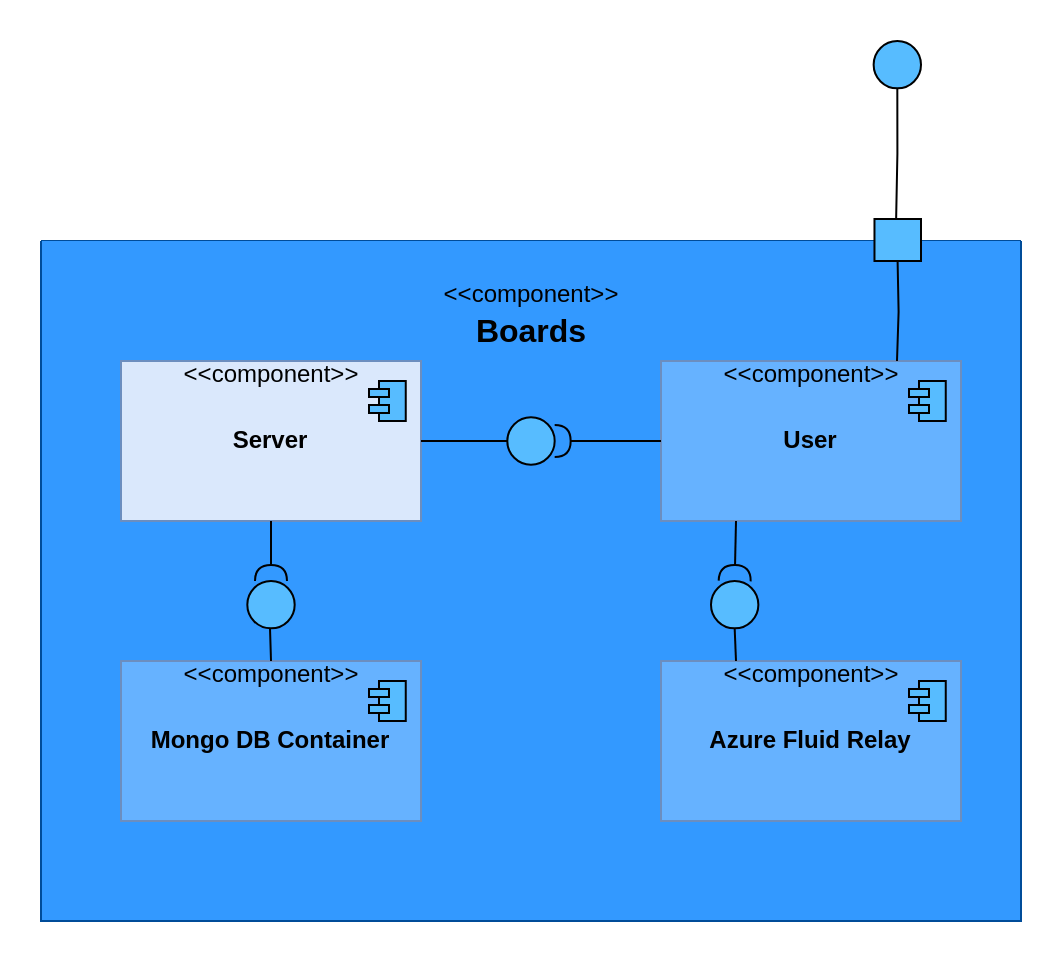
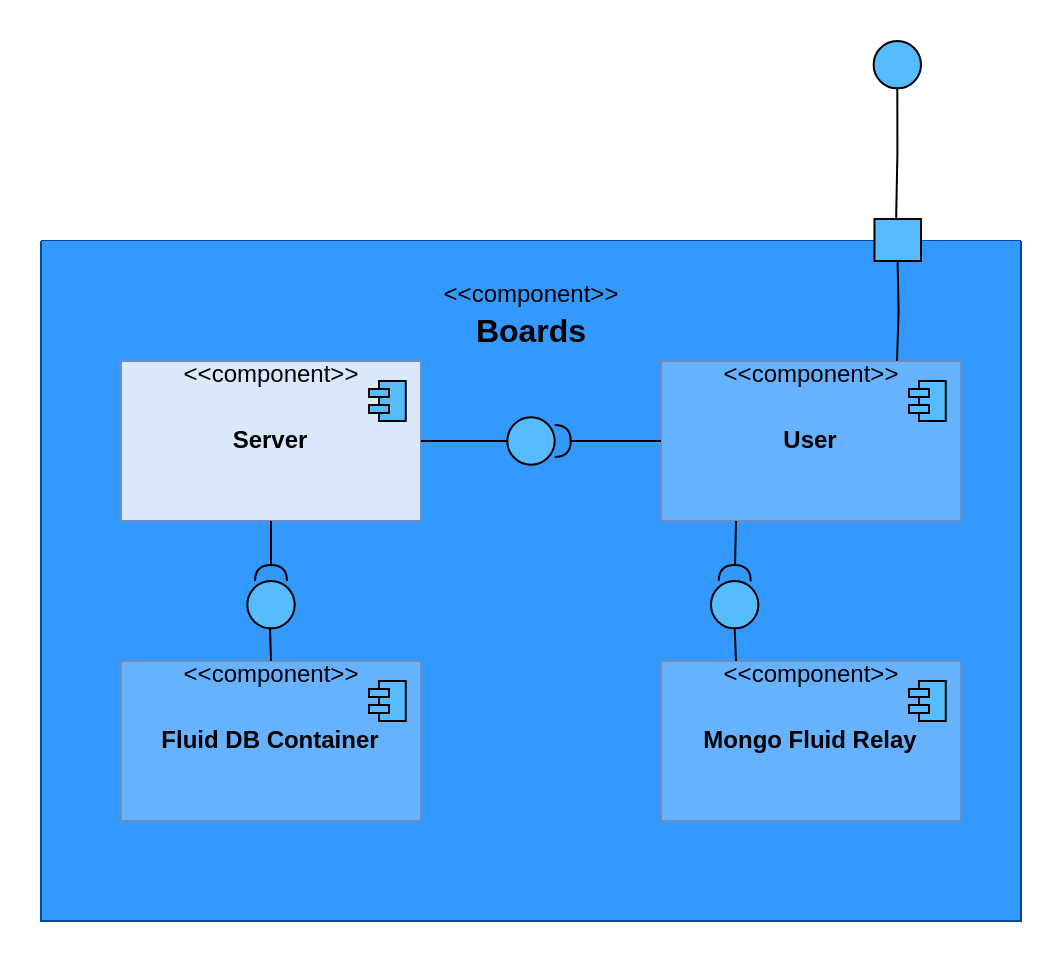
(271, 741) -> (271, 741)
(811, 741) -> (811, 741)
